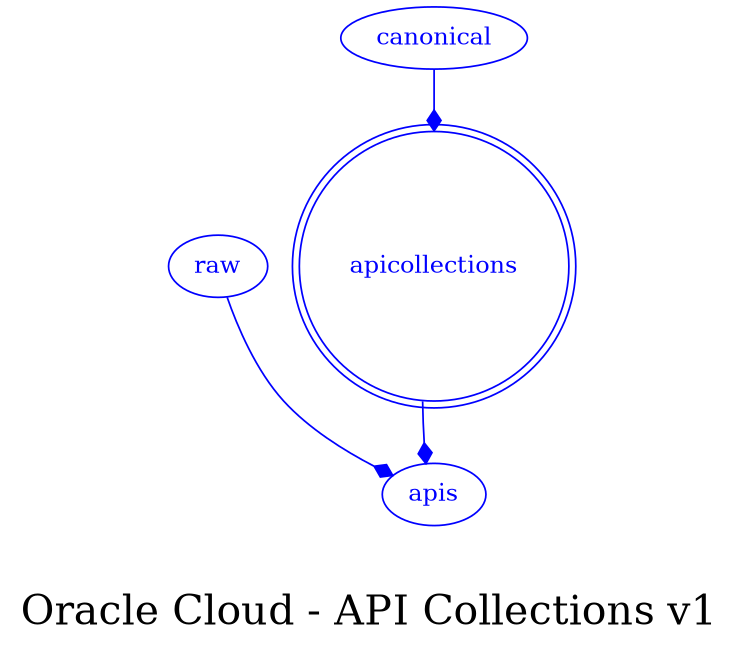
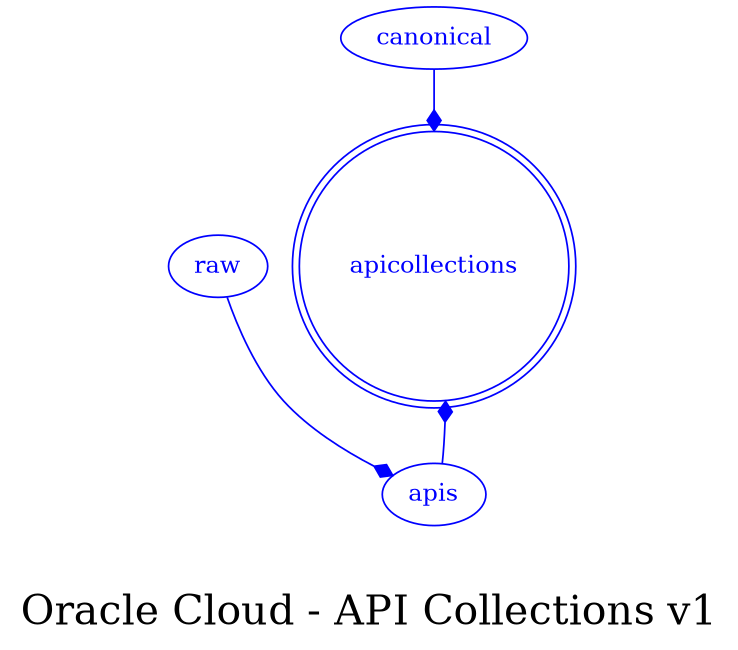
(423, 422) -> (444, 443)
